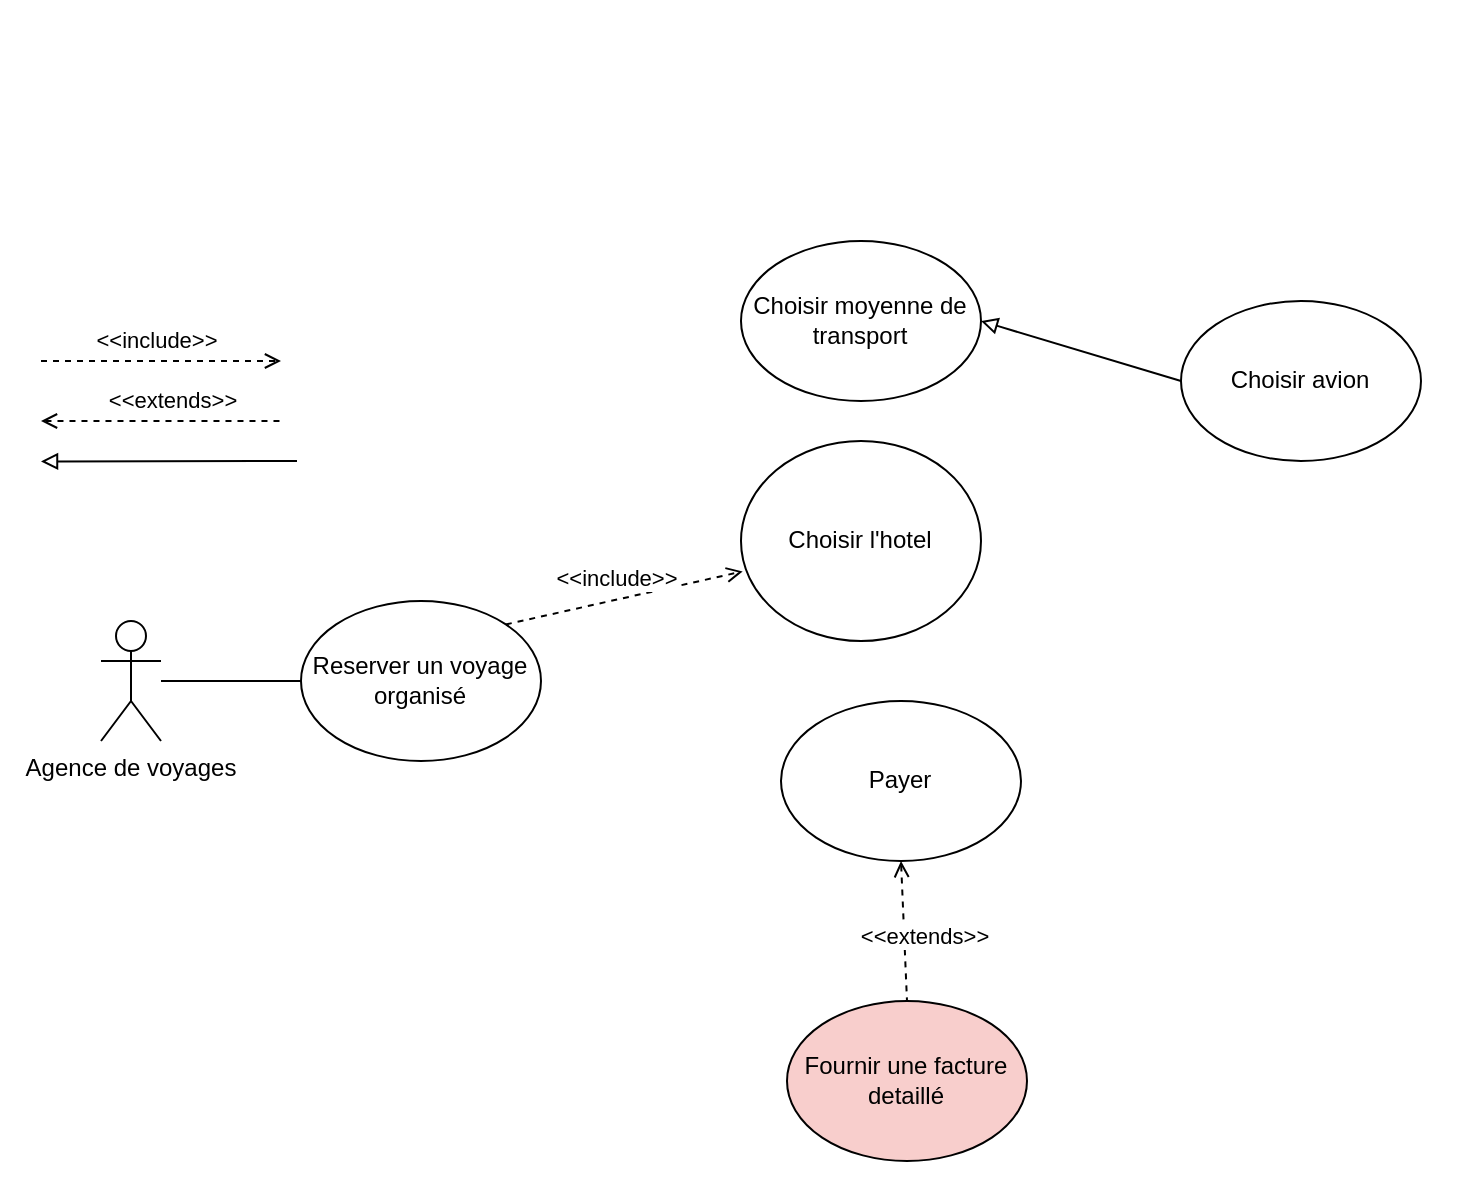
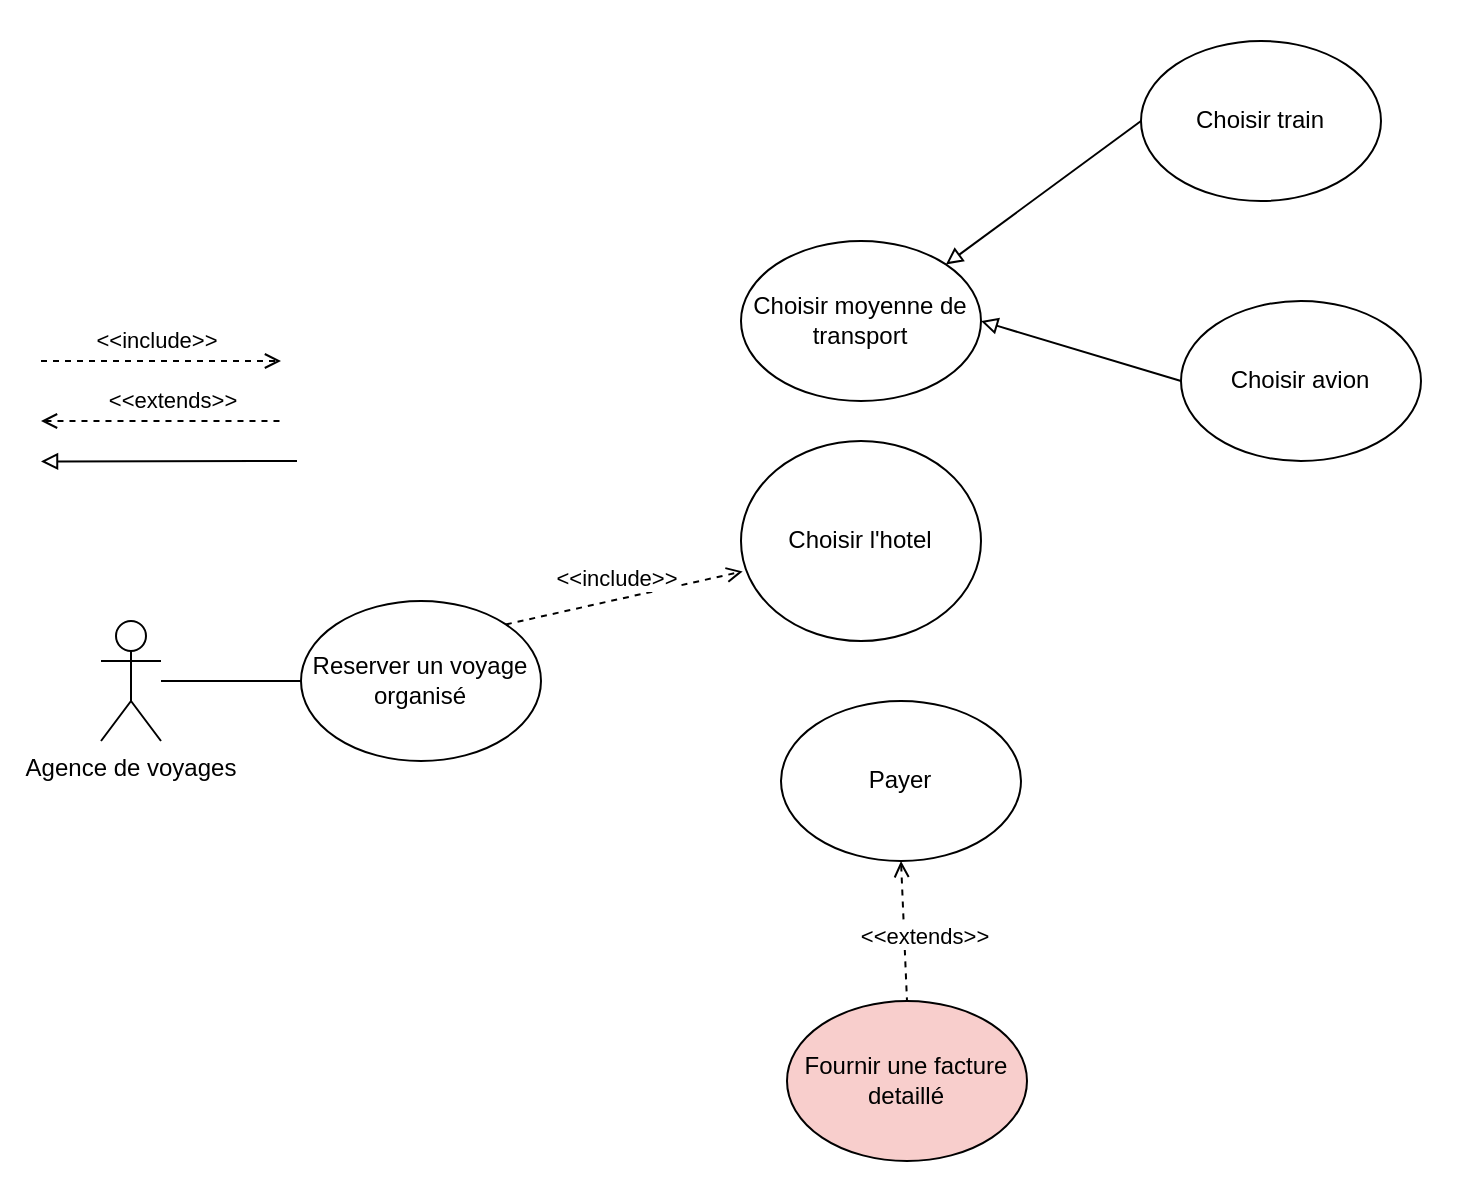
none -> (1261, 121)
none -> (1050, 188)
